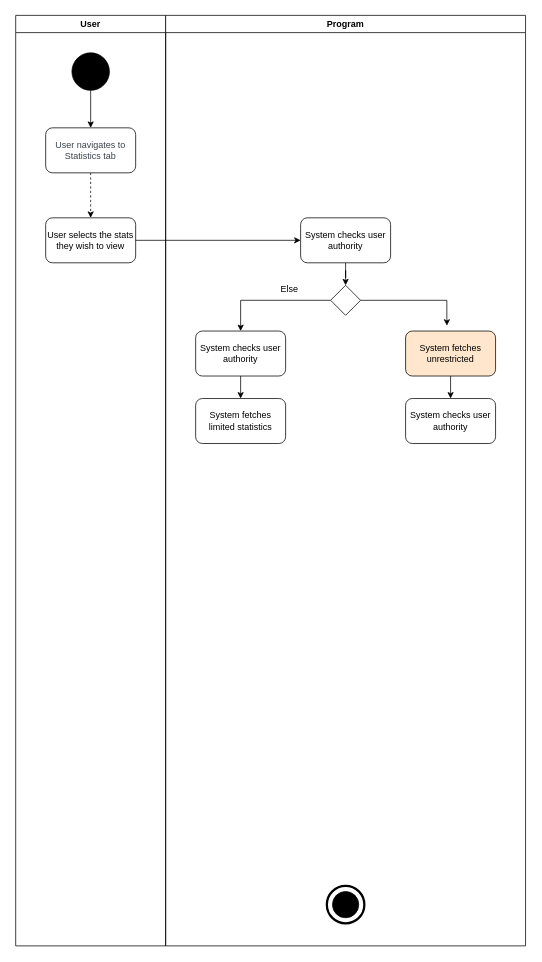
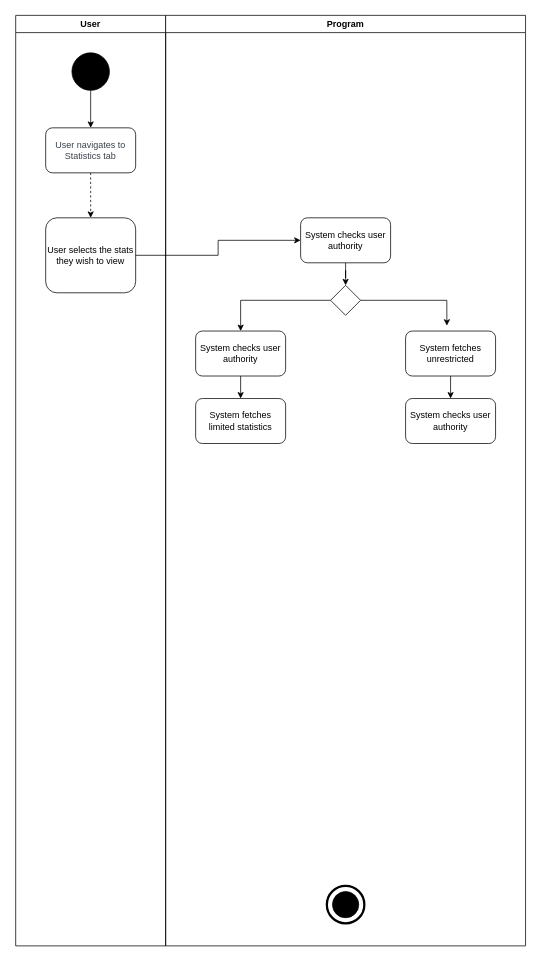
(90, 240) -> (90, 255)
(289, 290) -> none
(450, 354) -> (450, 354)
